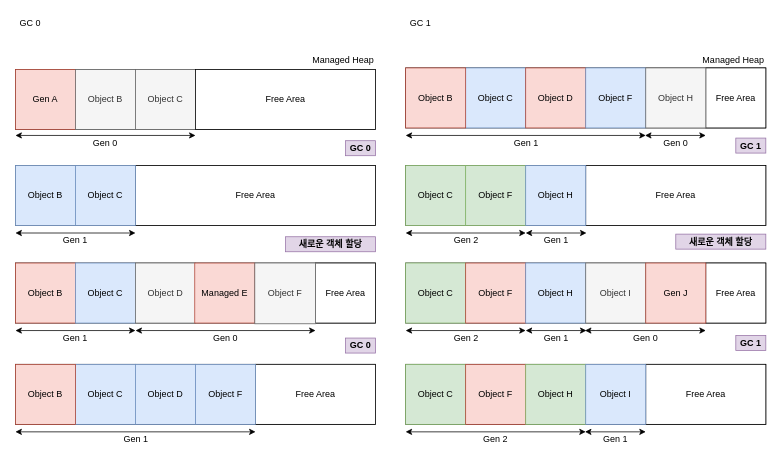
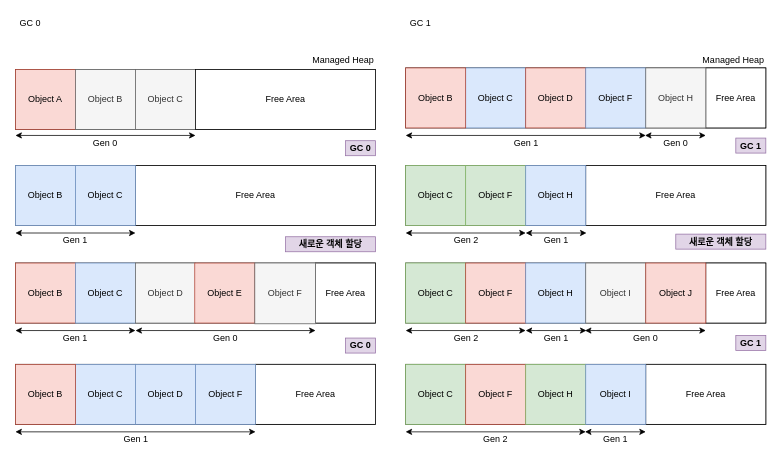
(45, 99) -> (45, 99)
(225, 293) -> (225, 293)
(675, 293) -> (675, 293)
